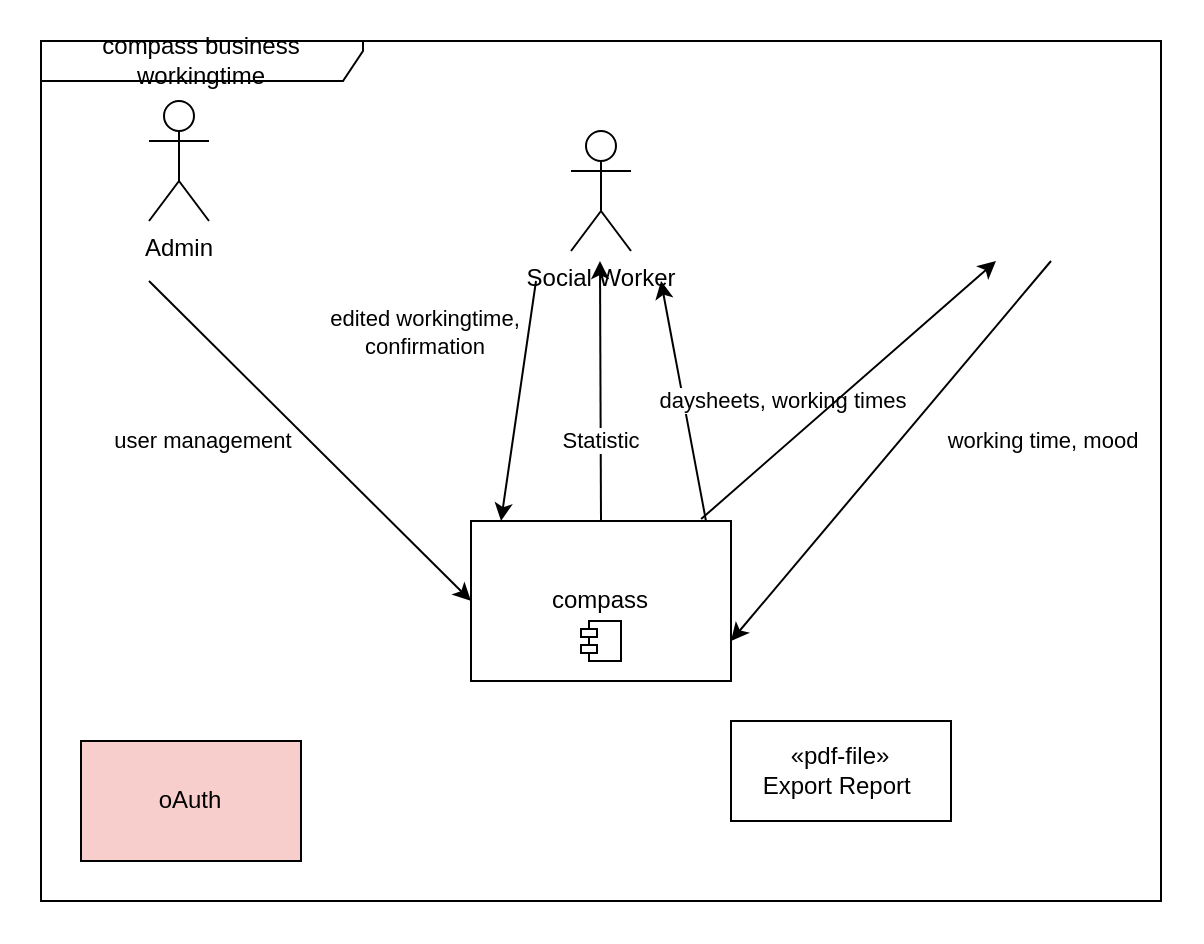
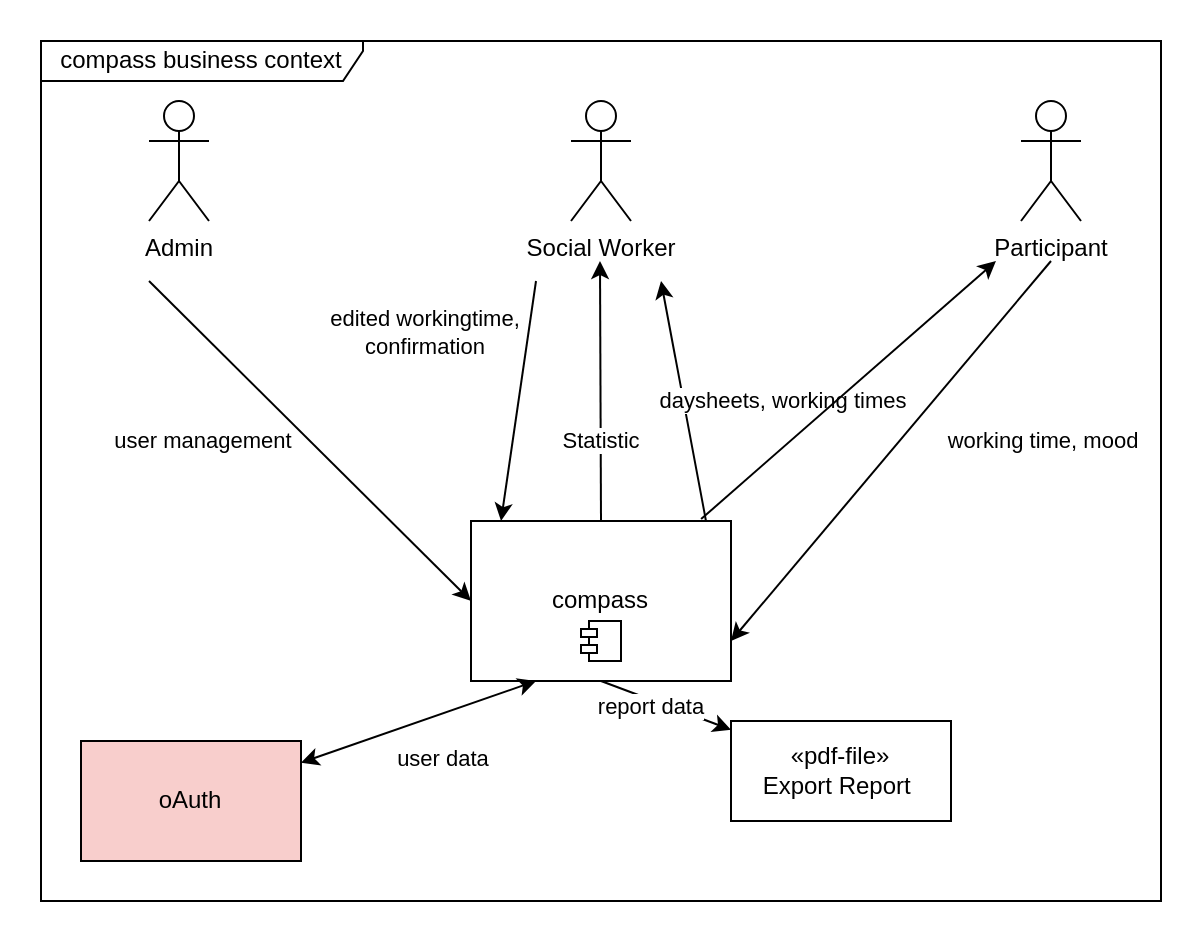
(202, 61) -> (202, 61)
none -> (1051, 161)
(601, 191) -> (601, 161)
none -> (670, 707)
none -> (418, 722)
